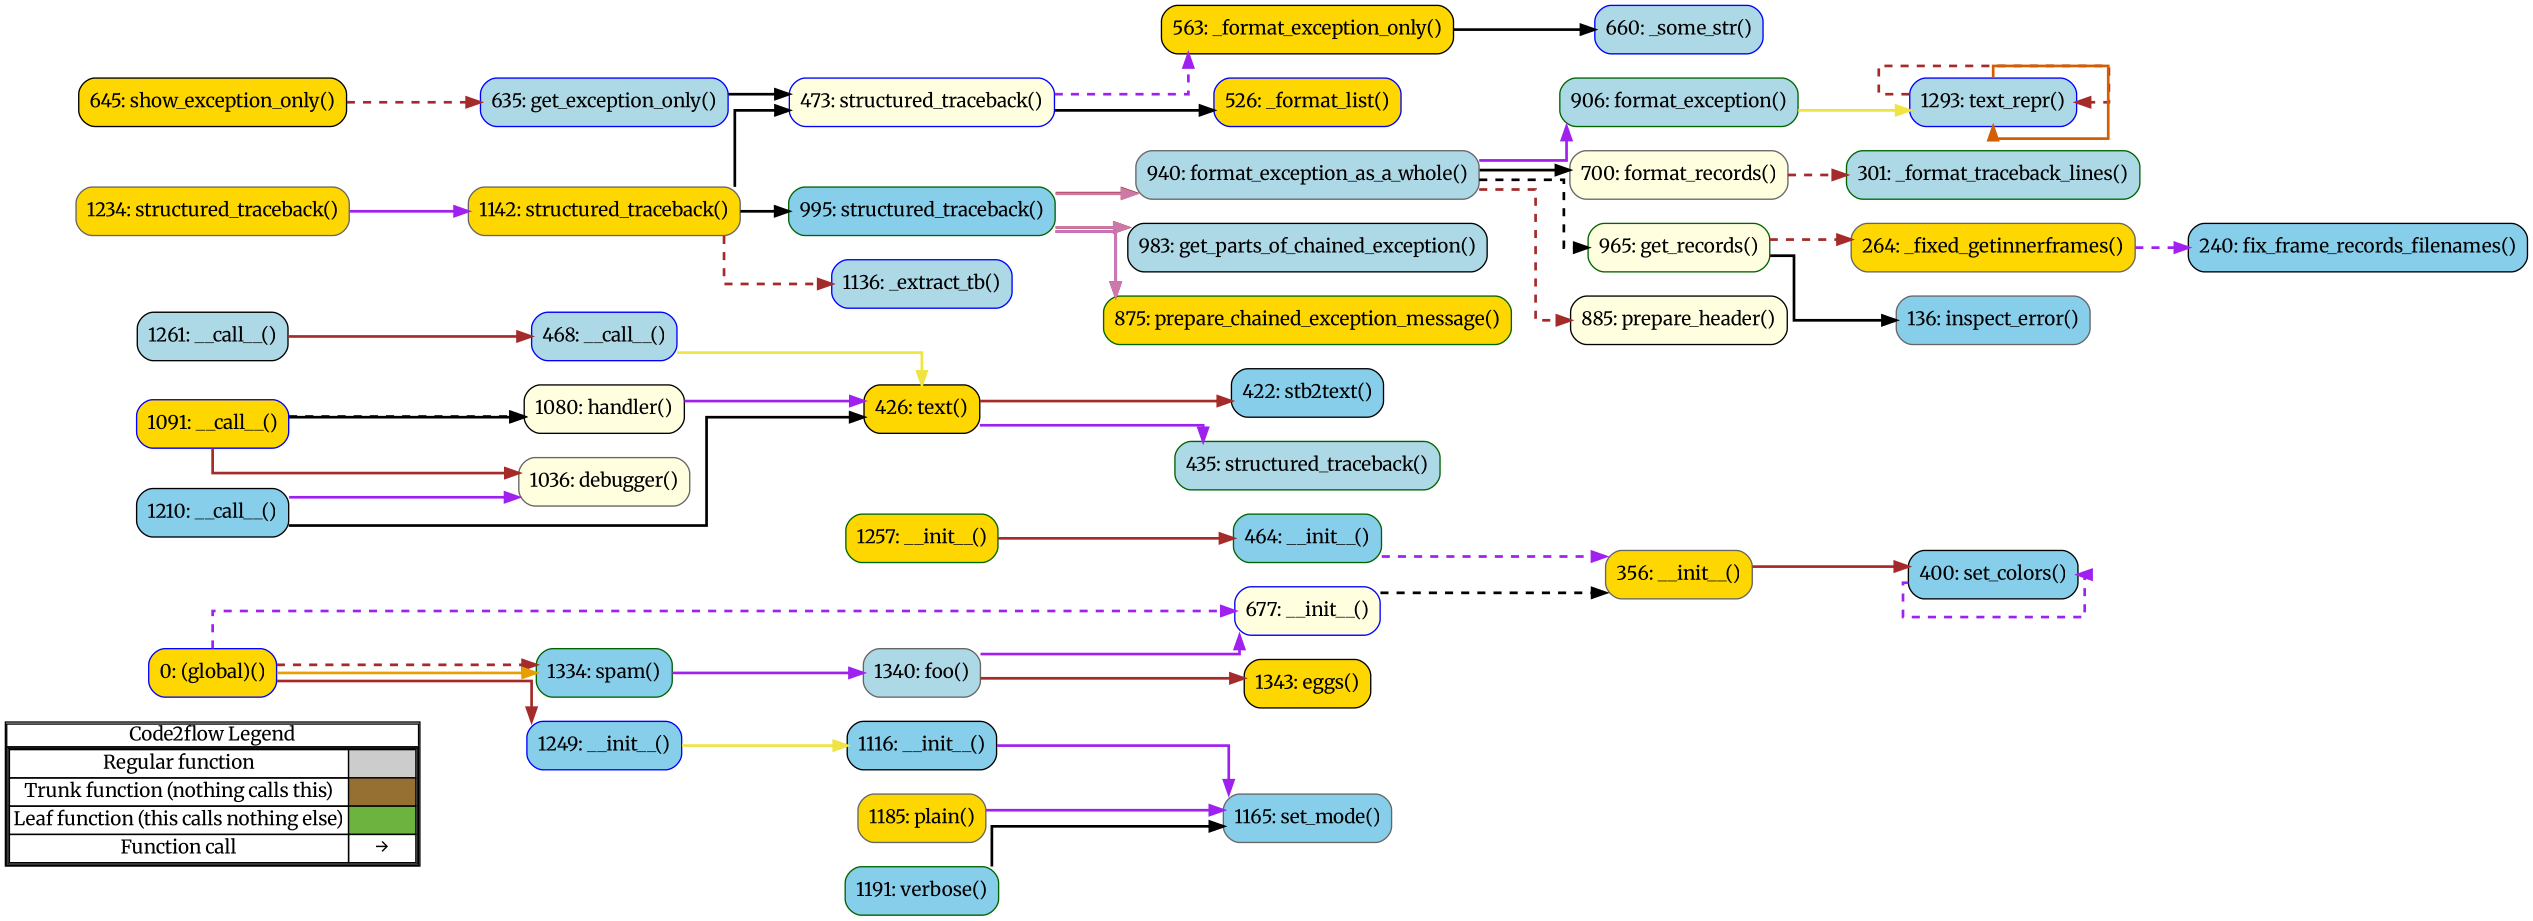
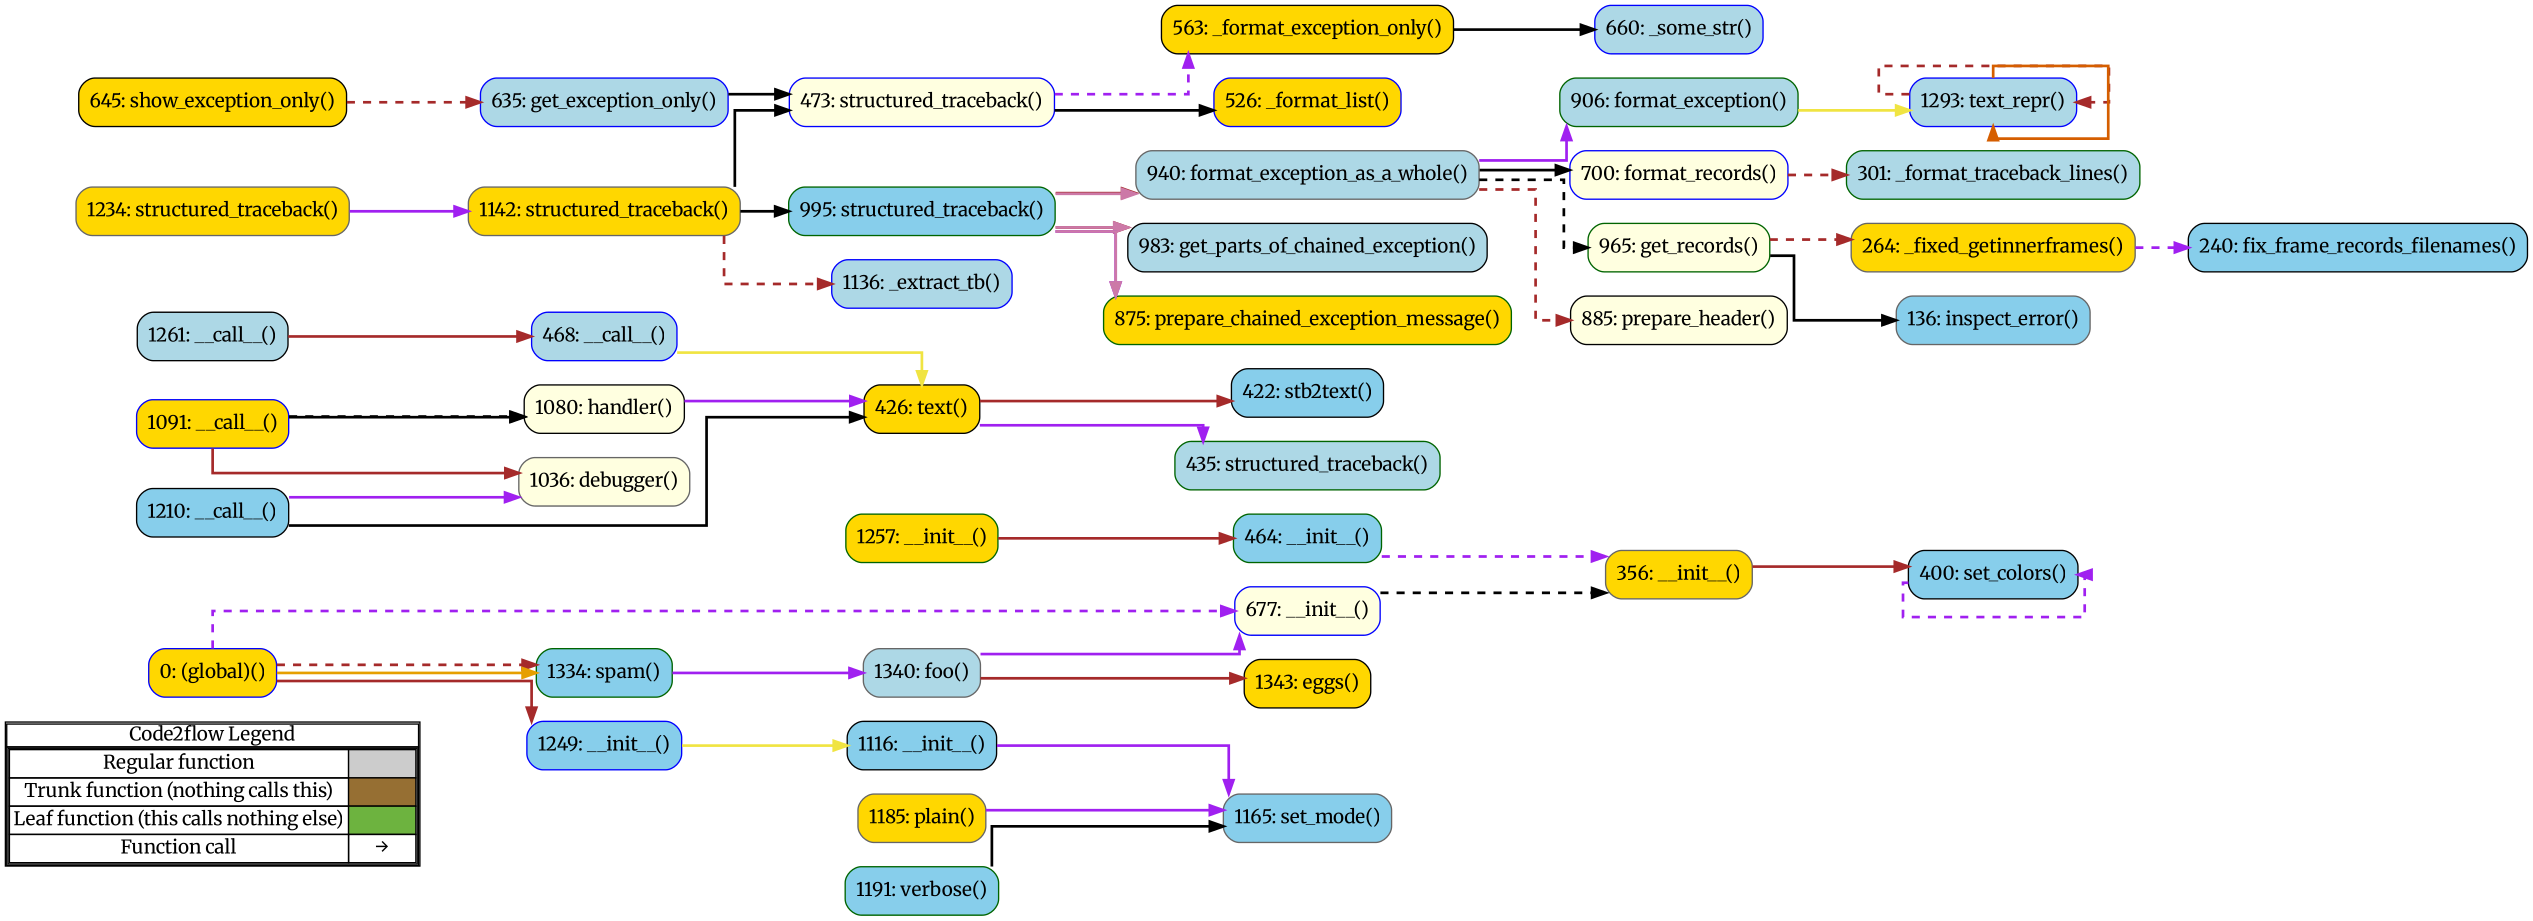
(1679, 175) -> (1679, 175)
